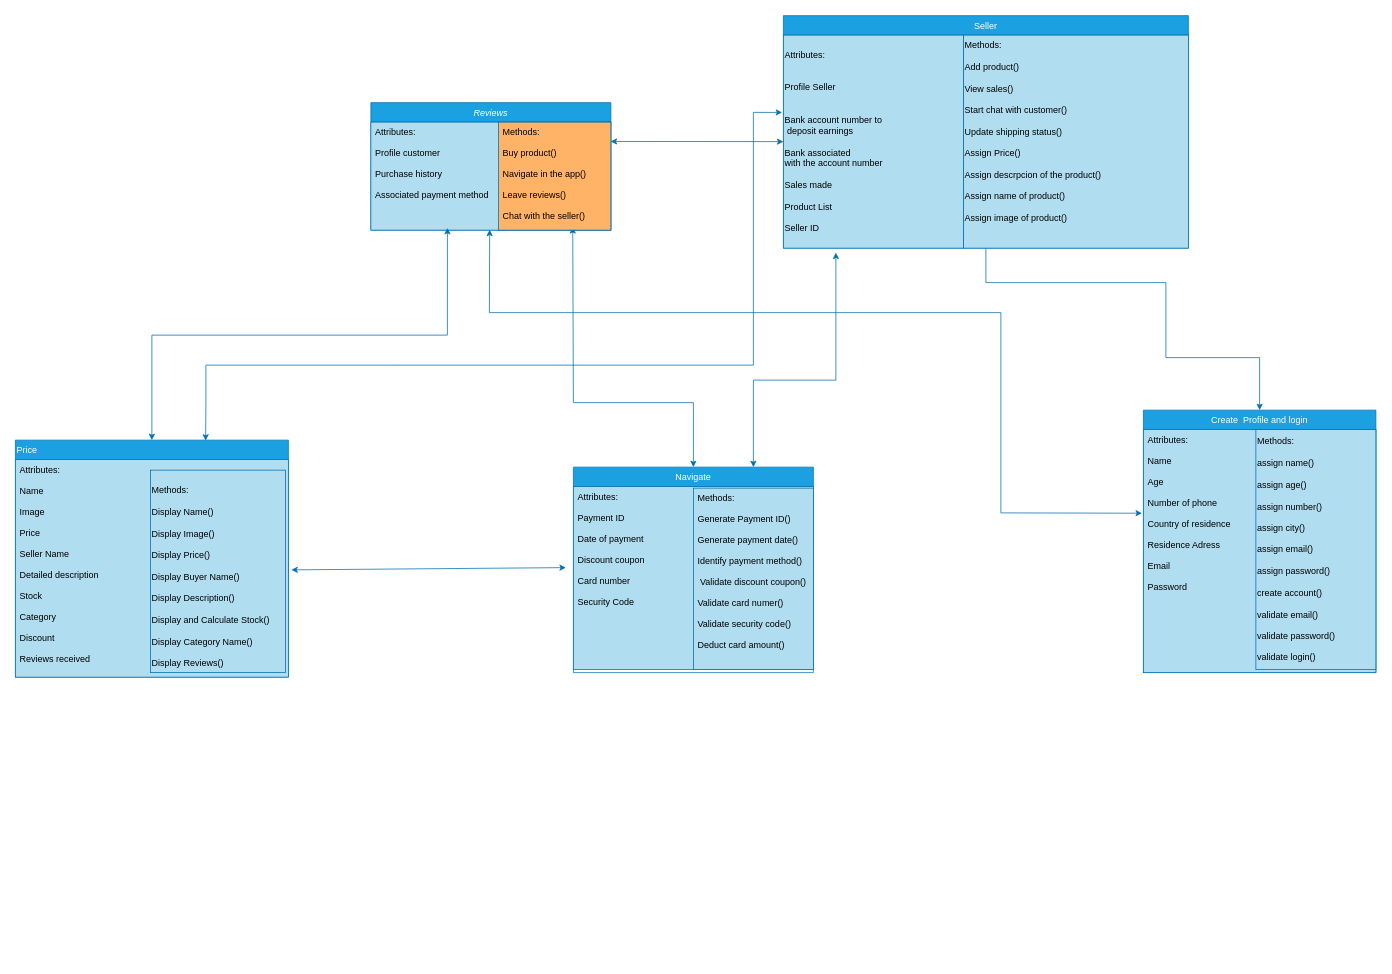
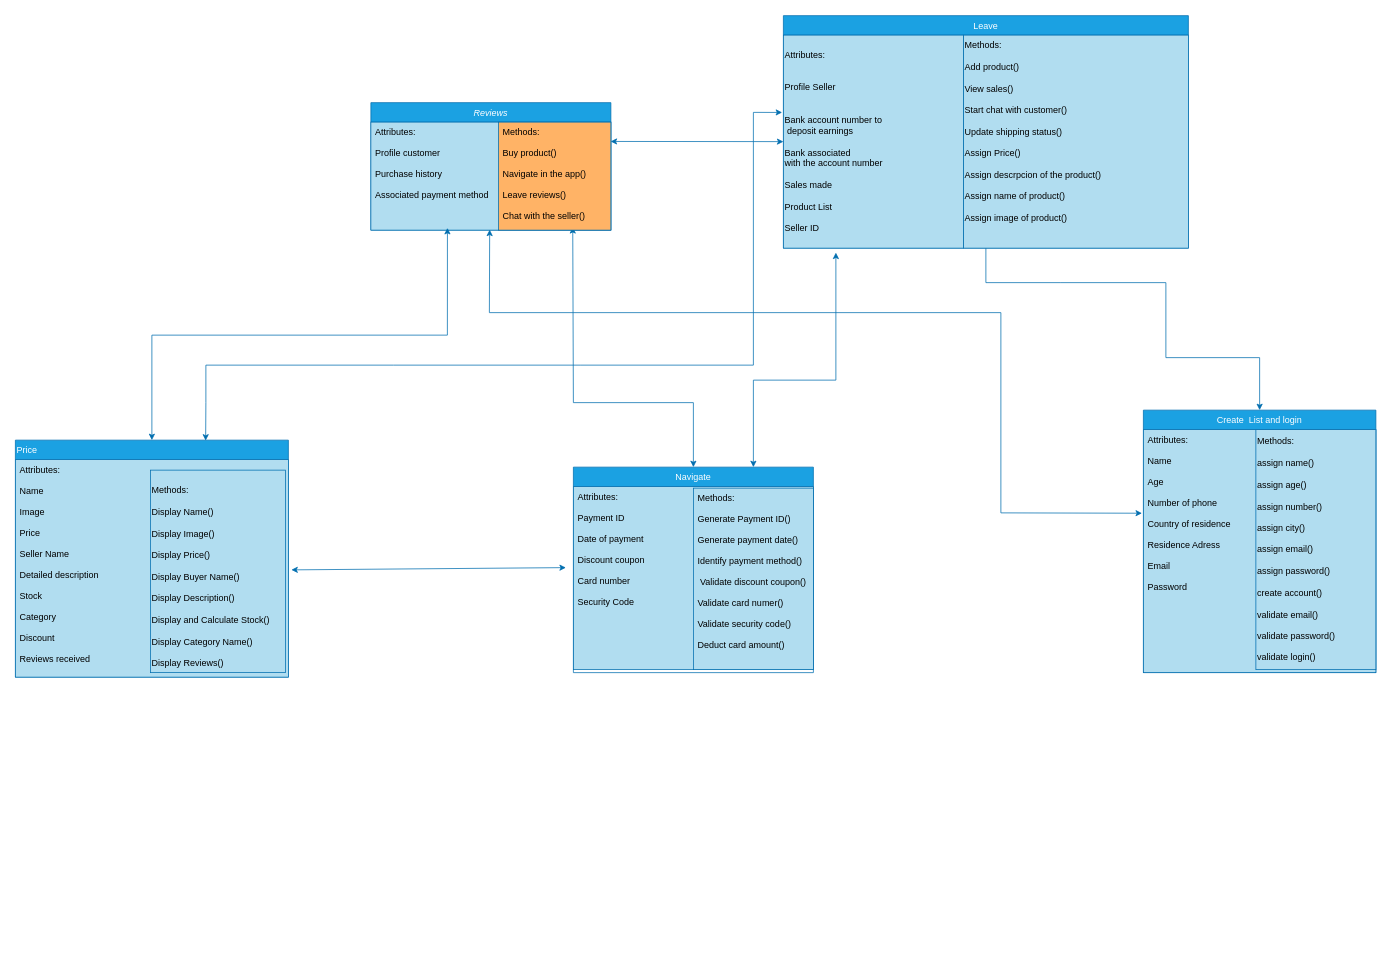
(986, 26) -> (986, 26)
(1259, 420) -> (1259, 420)
